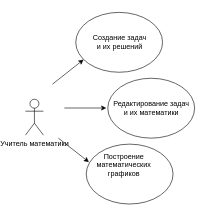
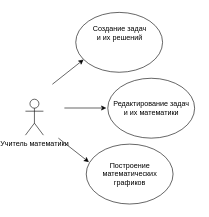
(119, 42) -> (119, 33)
(124, 165) -> (130, 174)
